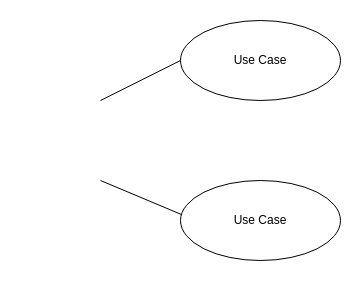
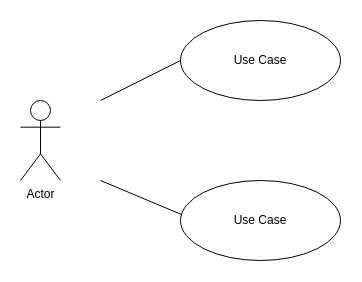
none -> (41, 141)
